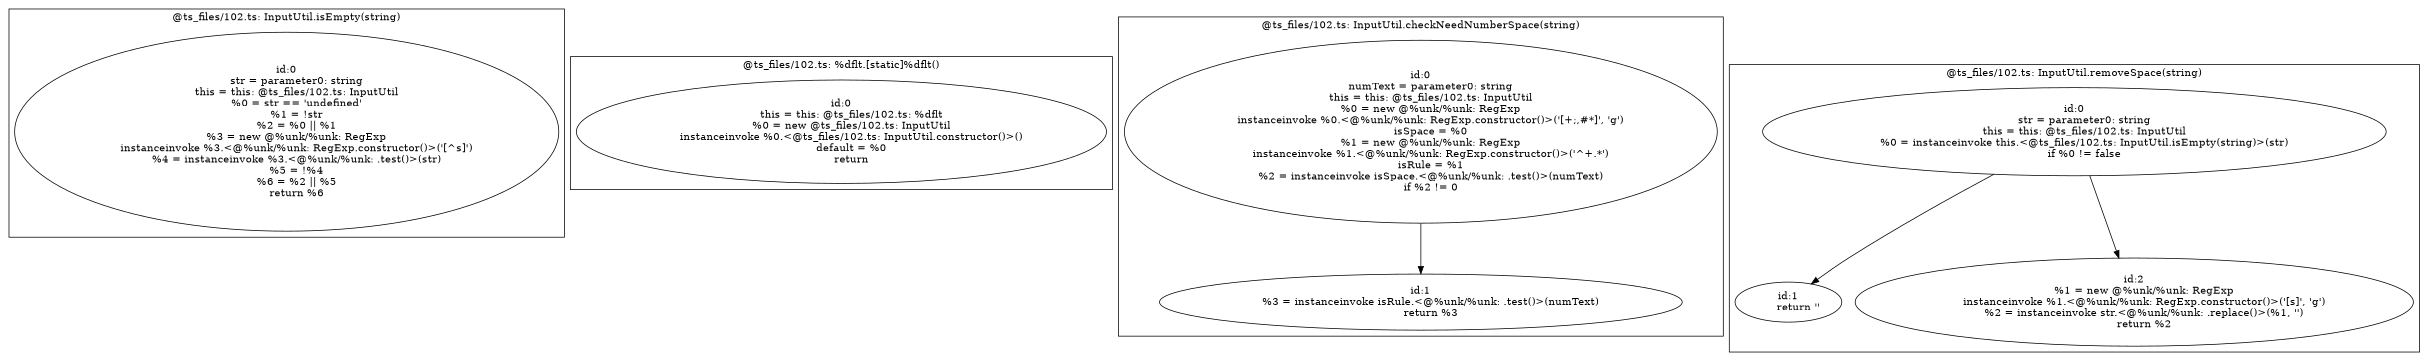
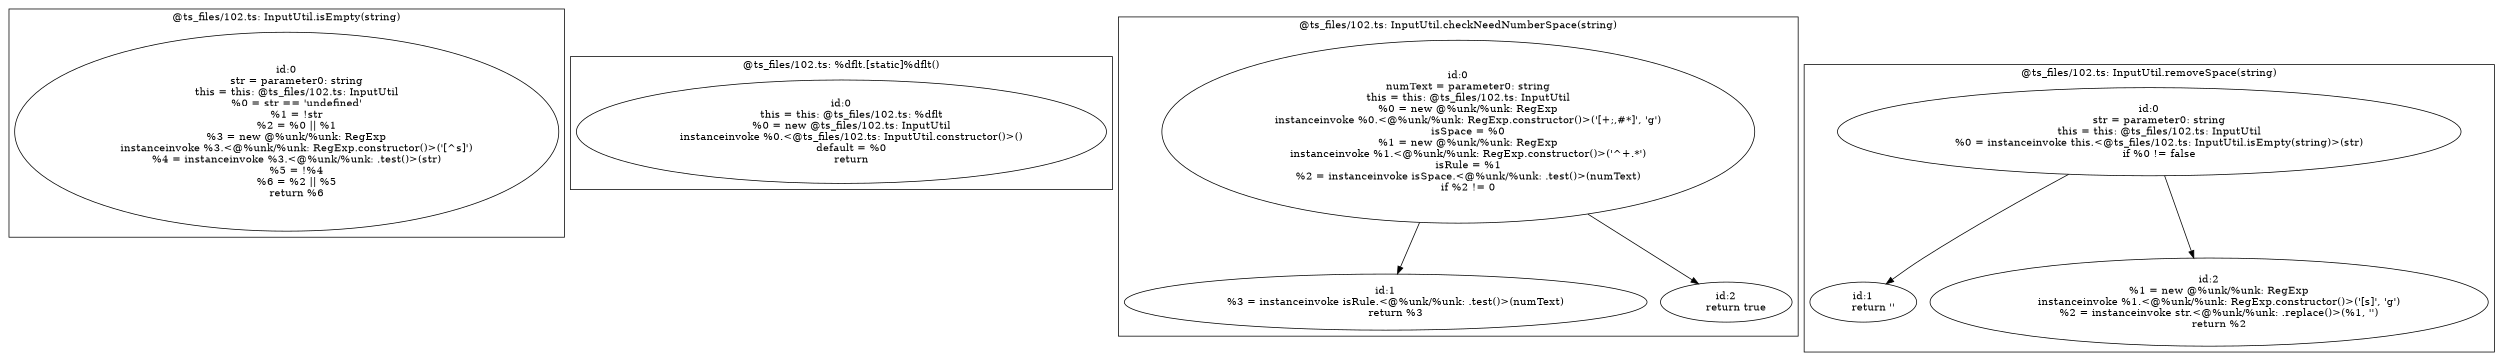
none -> (1726, 302)
